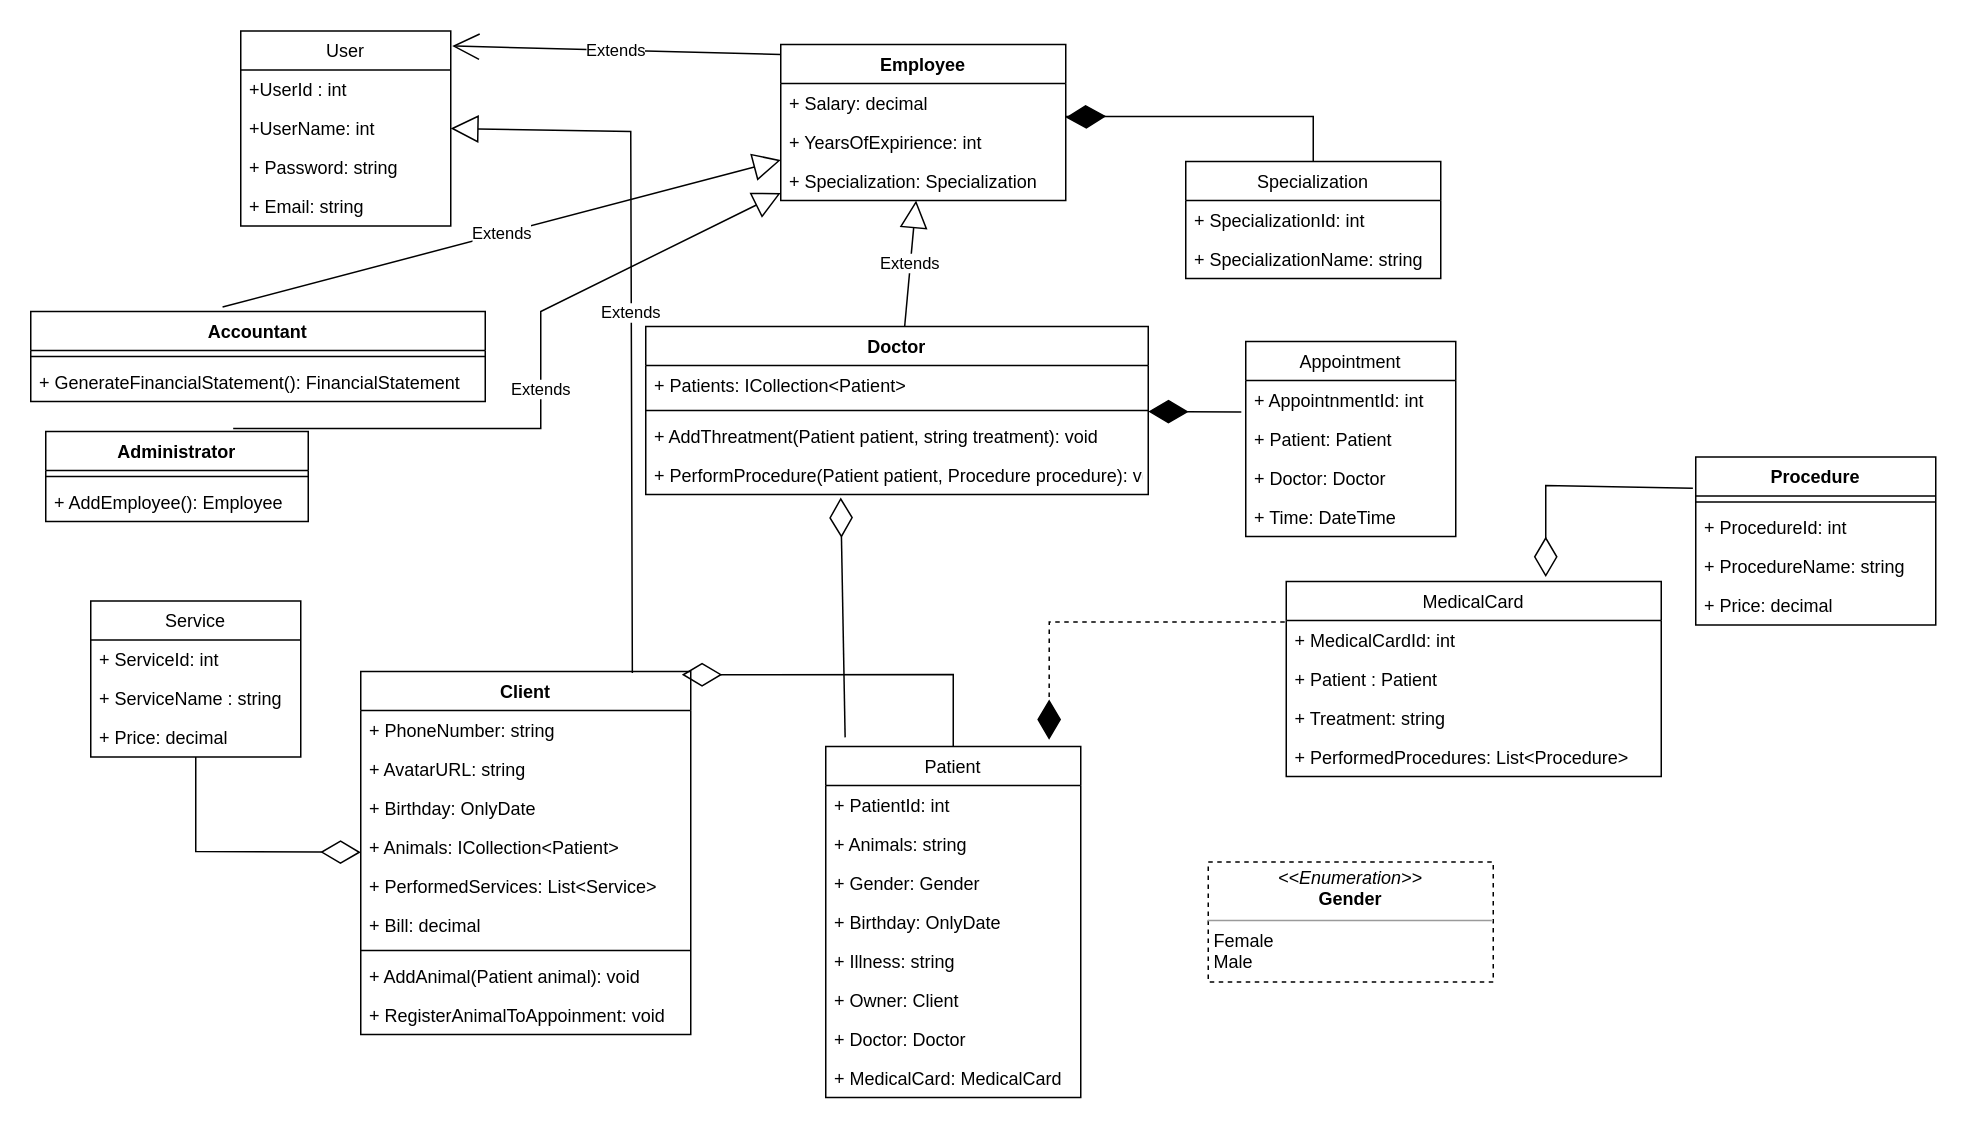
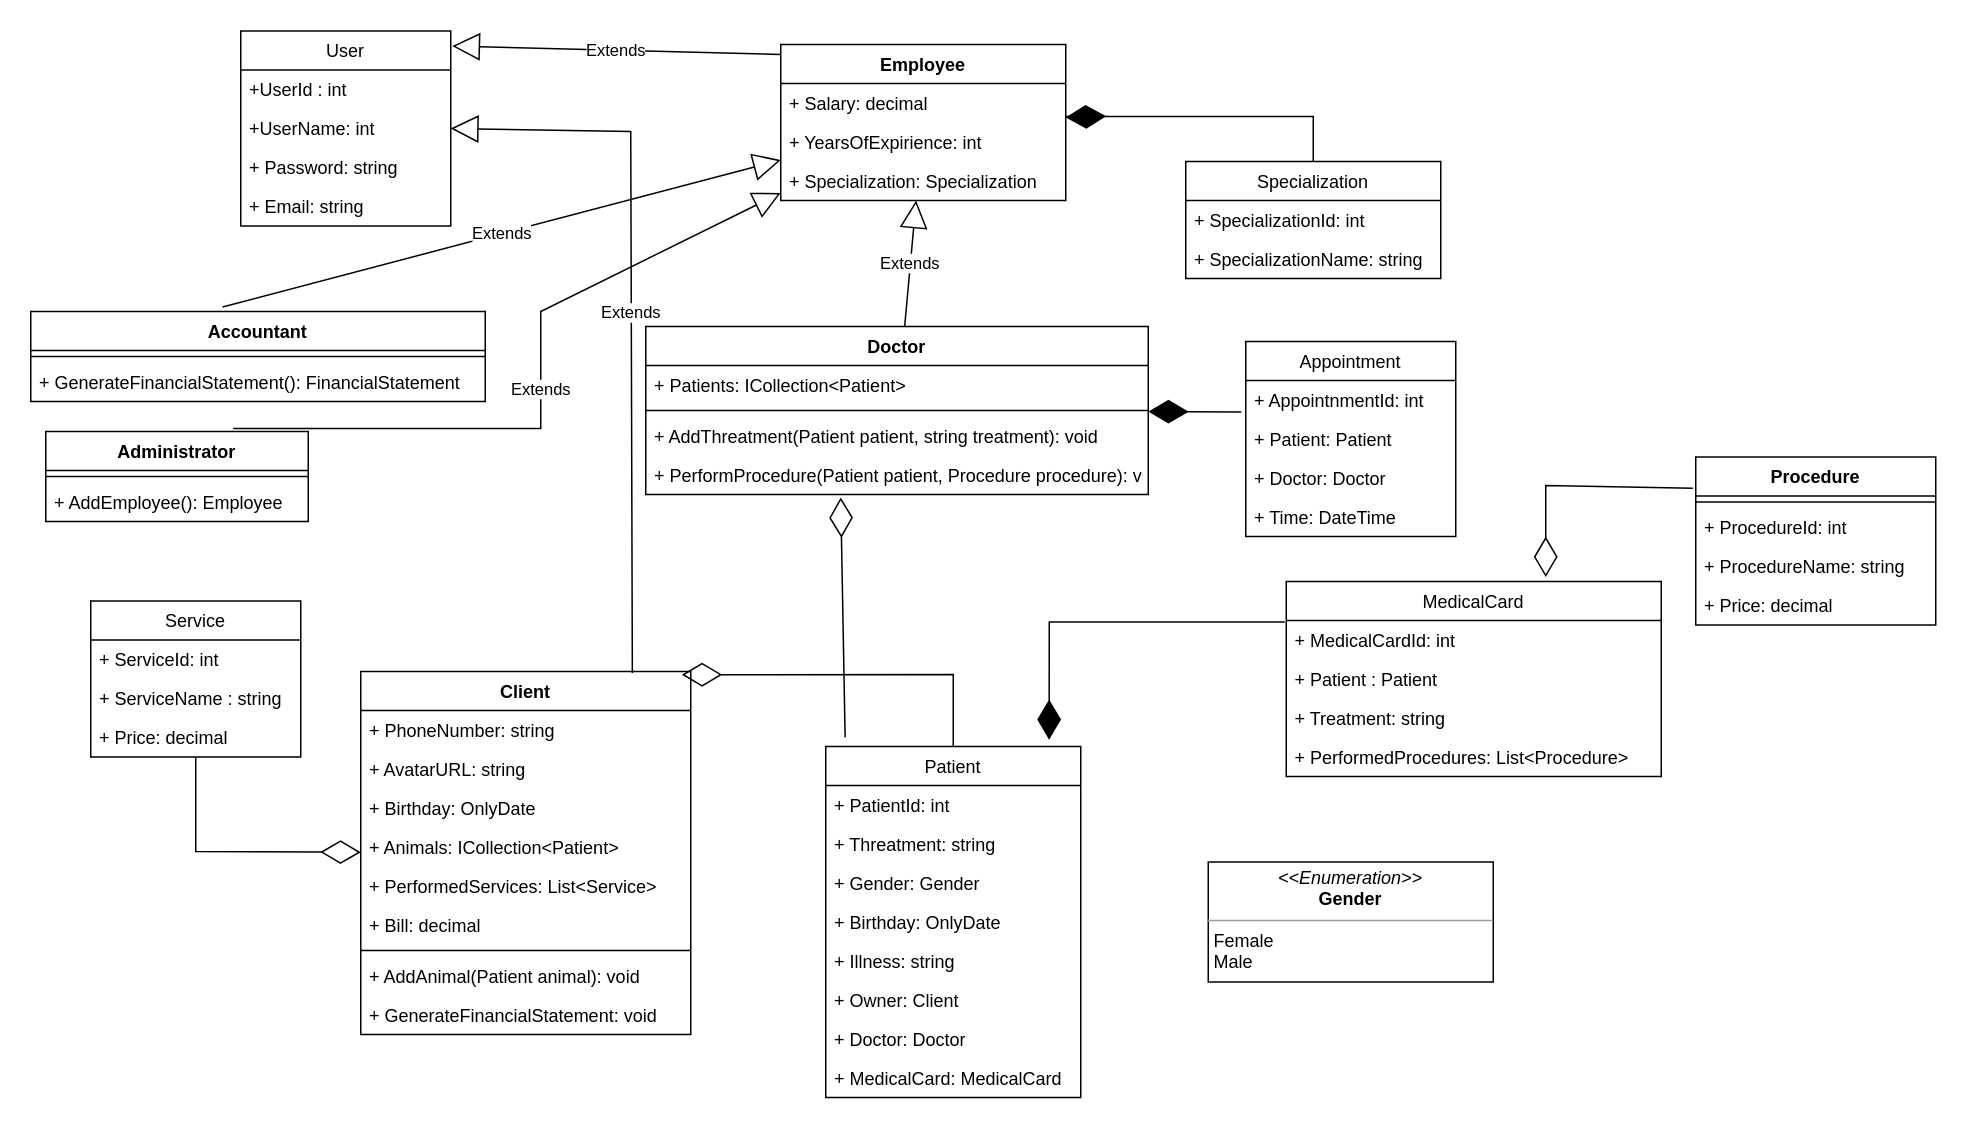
(469, 46) -> (480, 46)
(1126, 622) -> (1126, 622)
(906, 845) -> (925, 845)
(1351, 922) -> (1351, 922)
(522, 1016) -> (524, 1016)
